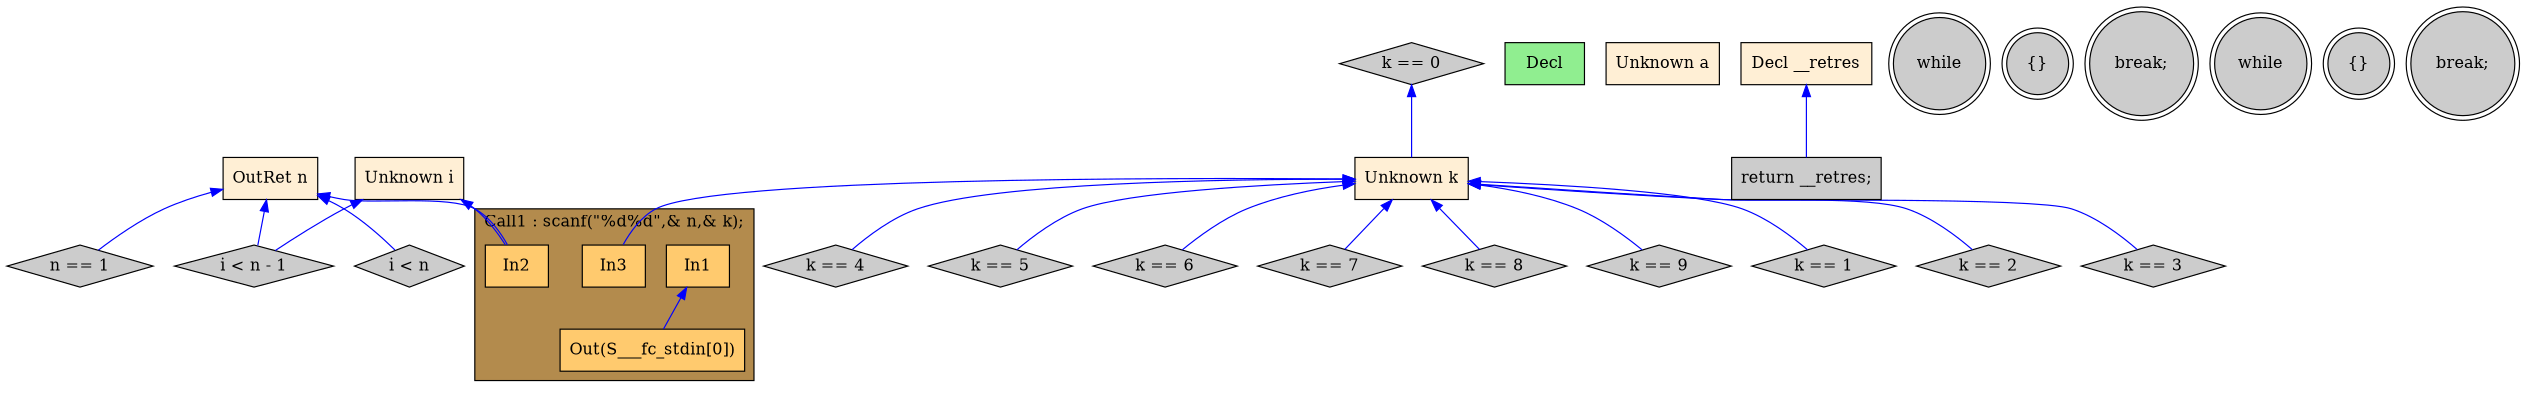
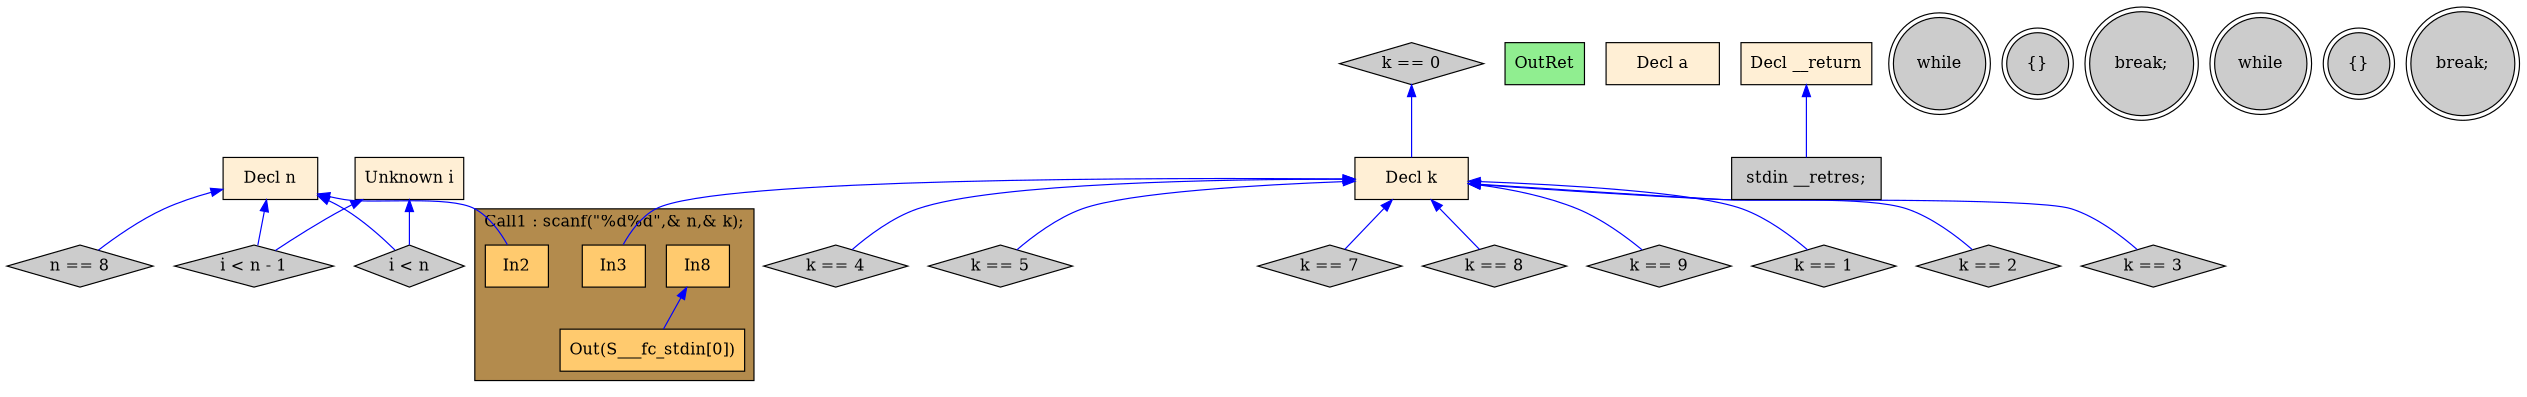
(1545, 64) -> (1545, 64)
(1663, 64) -> (1663, 64)
(1806, 64) -> (1806, 64)
(270, 178) -> (270, 178)
(1412, 178) -> (1412, 178)
(1806, 178) -> (1806, 178)
(490, 224) -> (409, 228)
(80, 266) -> (80, 266)
(698, 266) -> (698, 266)
(1165, 266) -> none
